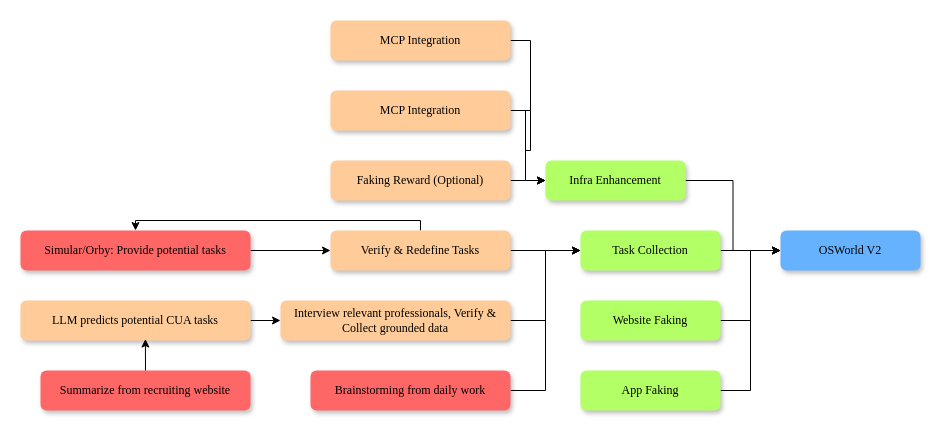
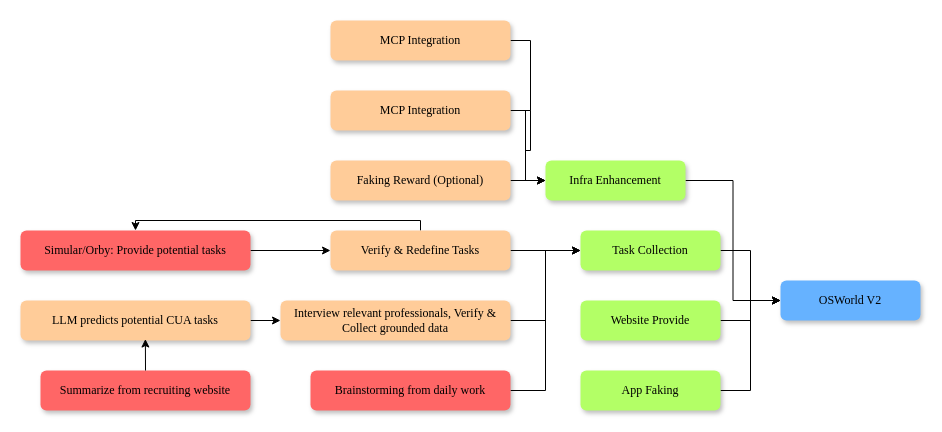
(851, 251) -> (851, 301)
(651, 321) -> (651, 321)
